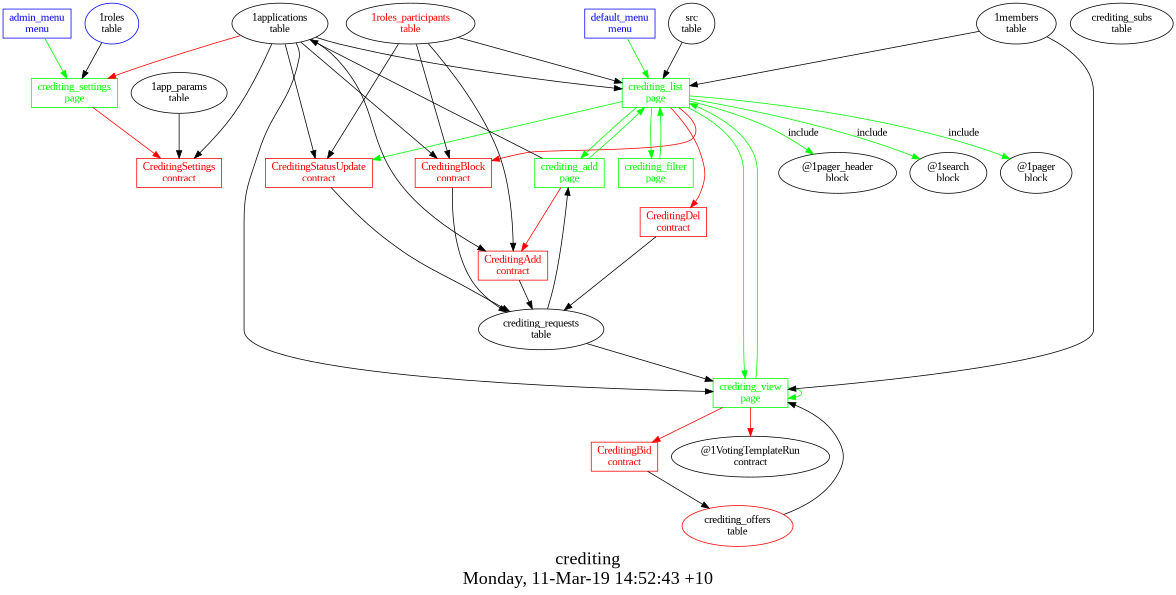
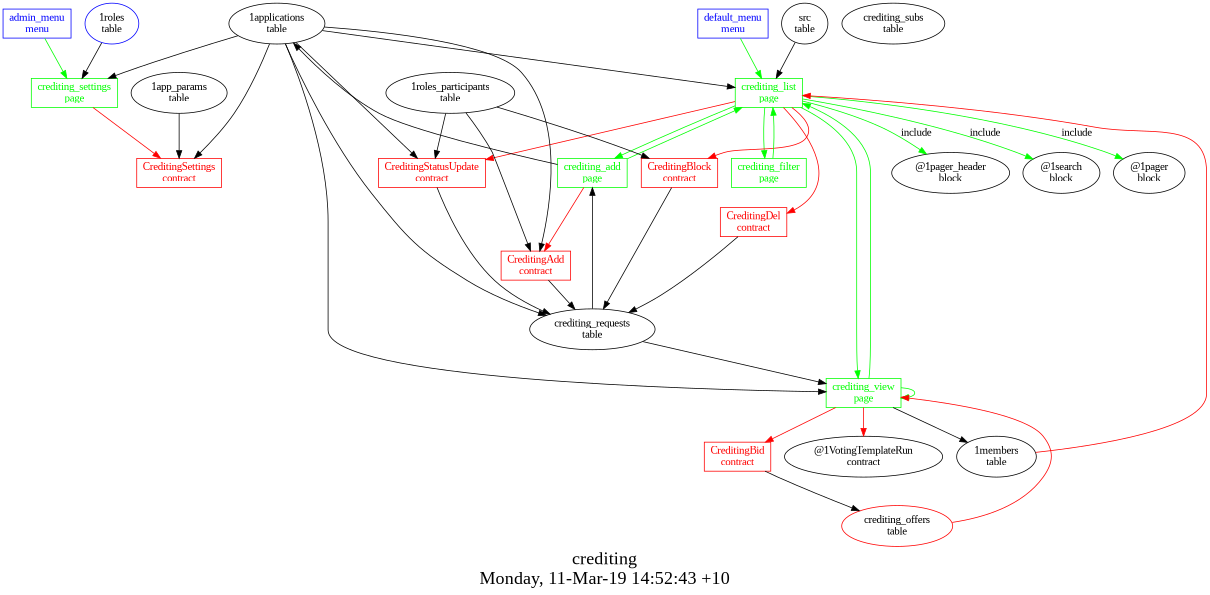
(411, 24) -> (450, 93)
(178, 55) -> (176, 55)
(838, 58) -> (1206, 166)
(536, 59) -> none
(369, 100) -> (383, 207)
(501, 130) -> (614, 130)
(1094, 327) -> (927, 423)
(842, 463) -> (1045, 439)
